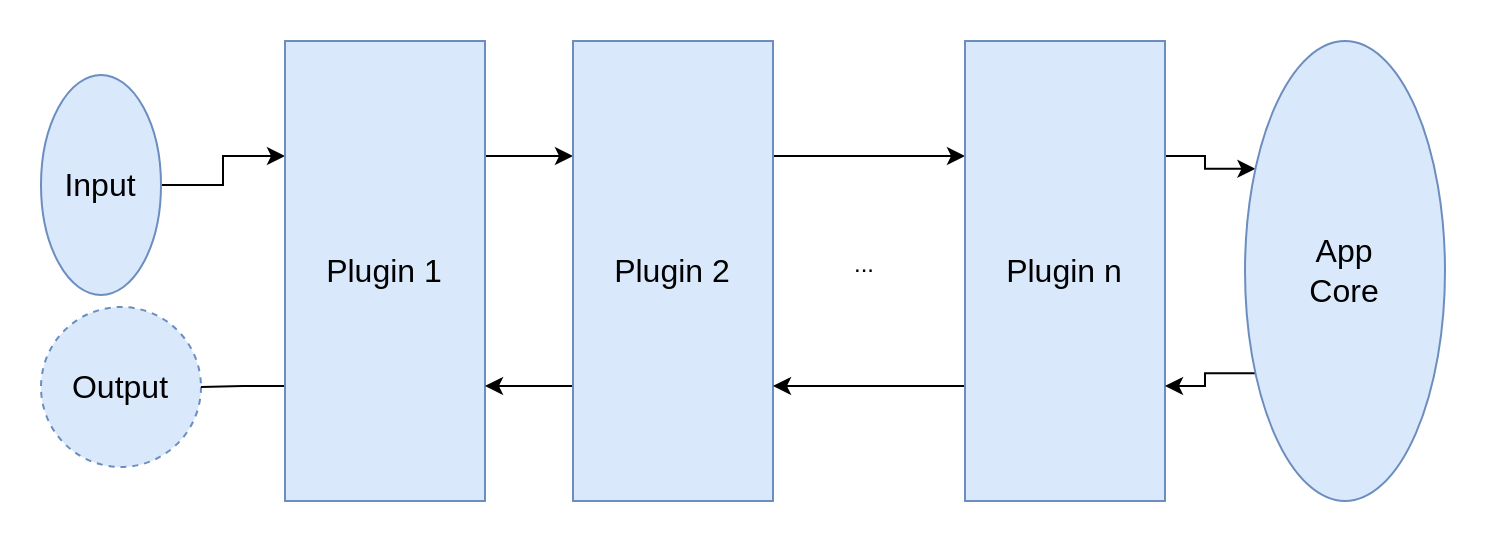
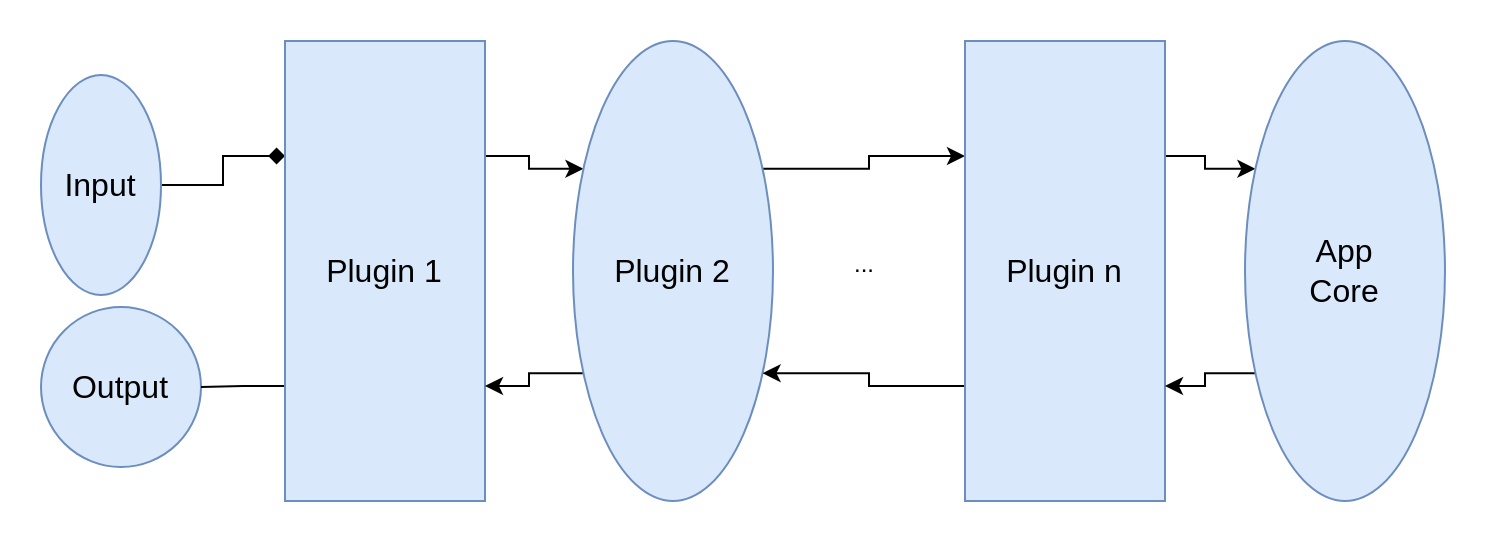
(269, 156) -> (268, 156)
(673, 271) -> (673, 271)
(121, 387) -> (121, 387)
